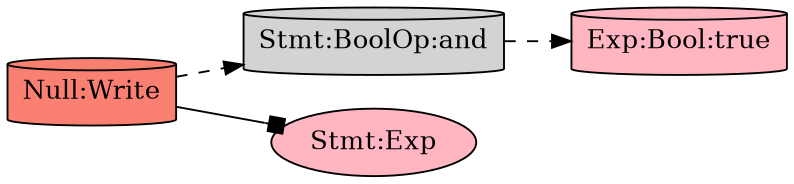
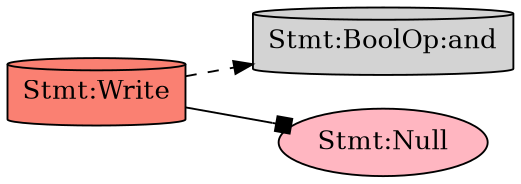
(679, 41) -> none
(92, 92) -> (96, 92)
(374, 142) -> (383, 142)
